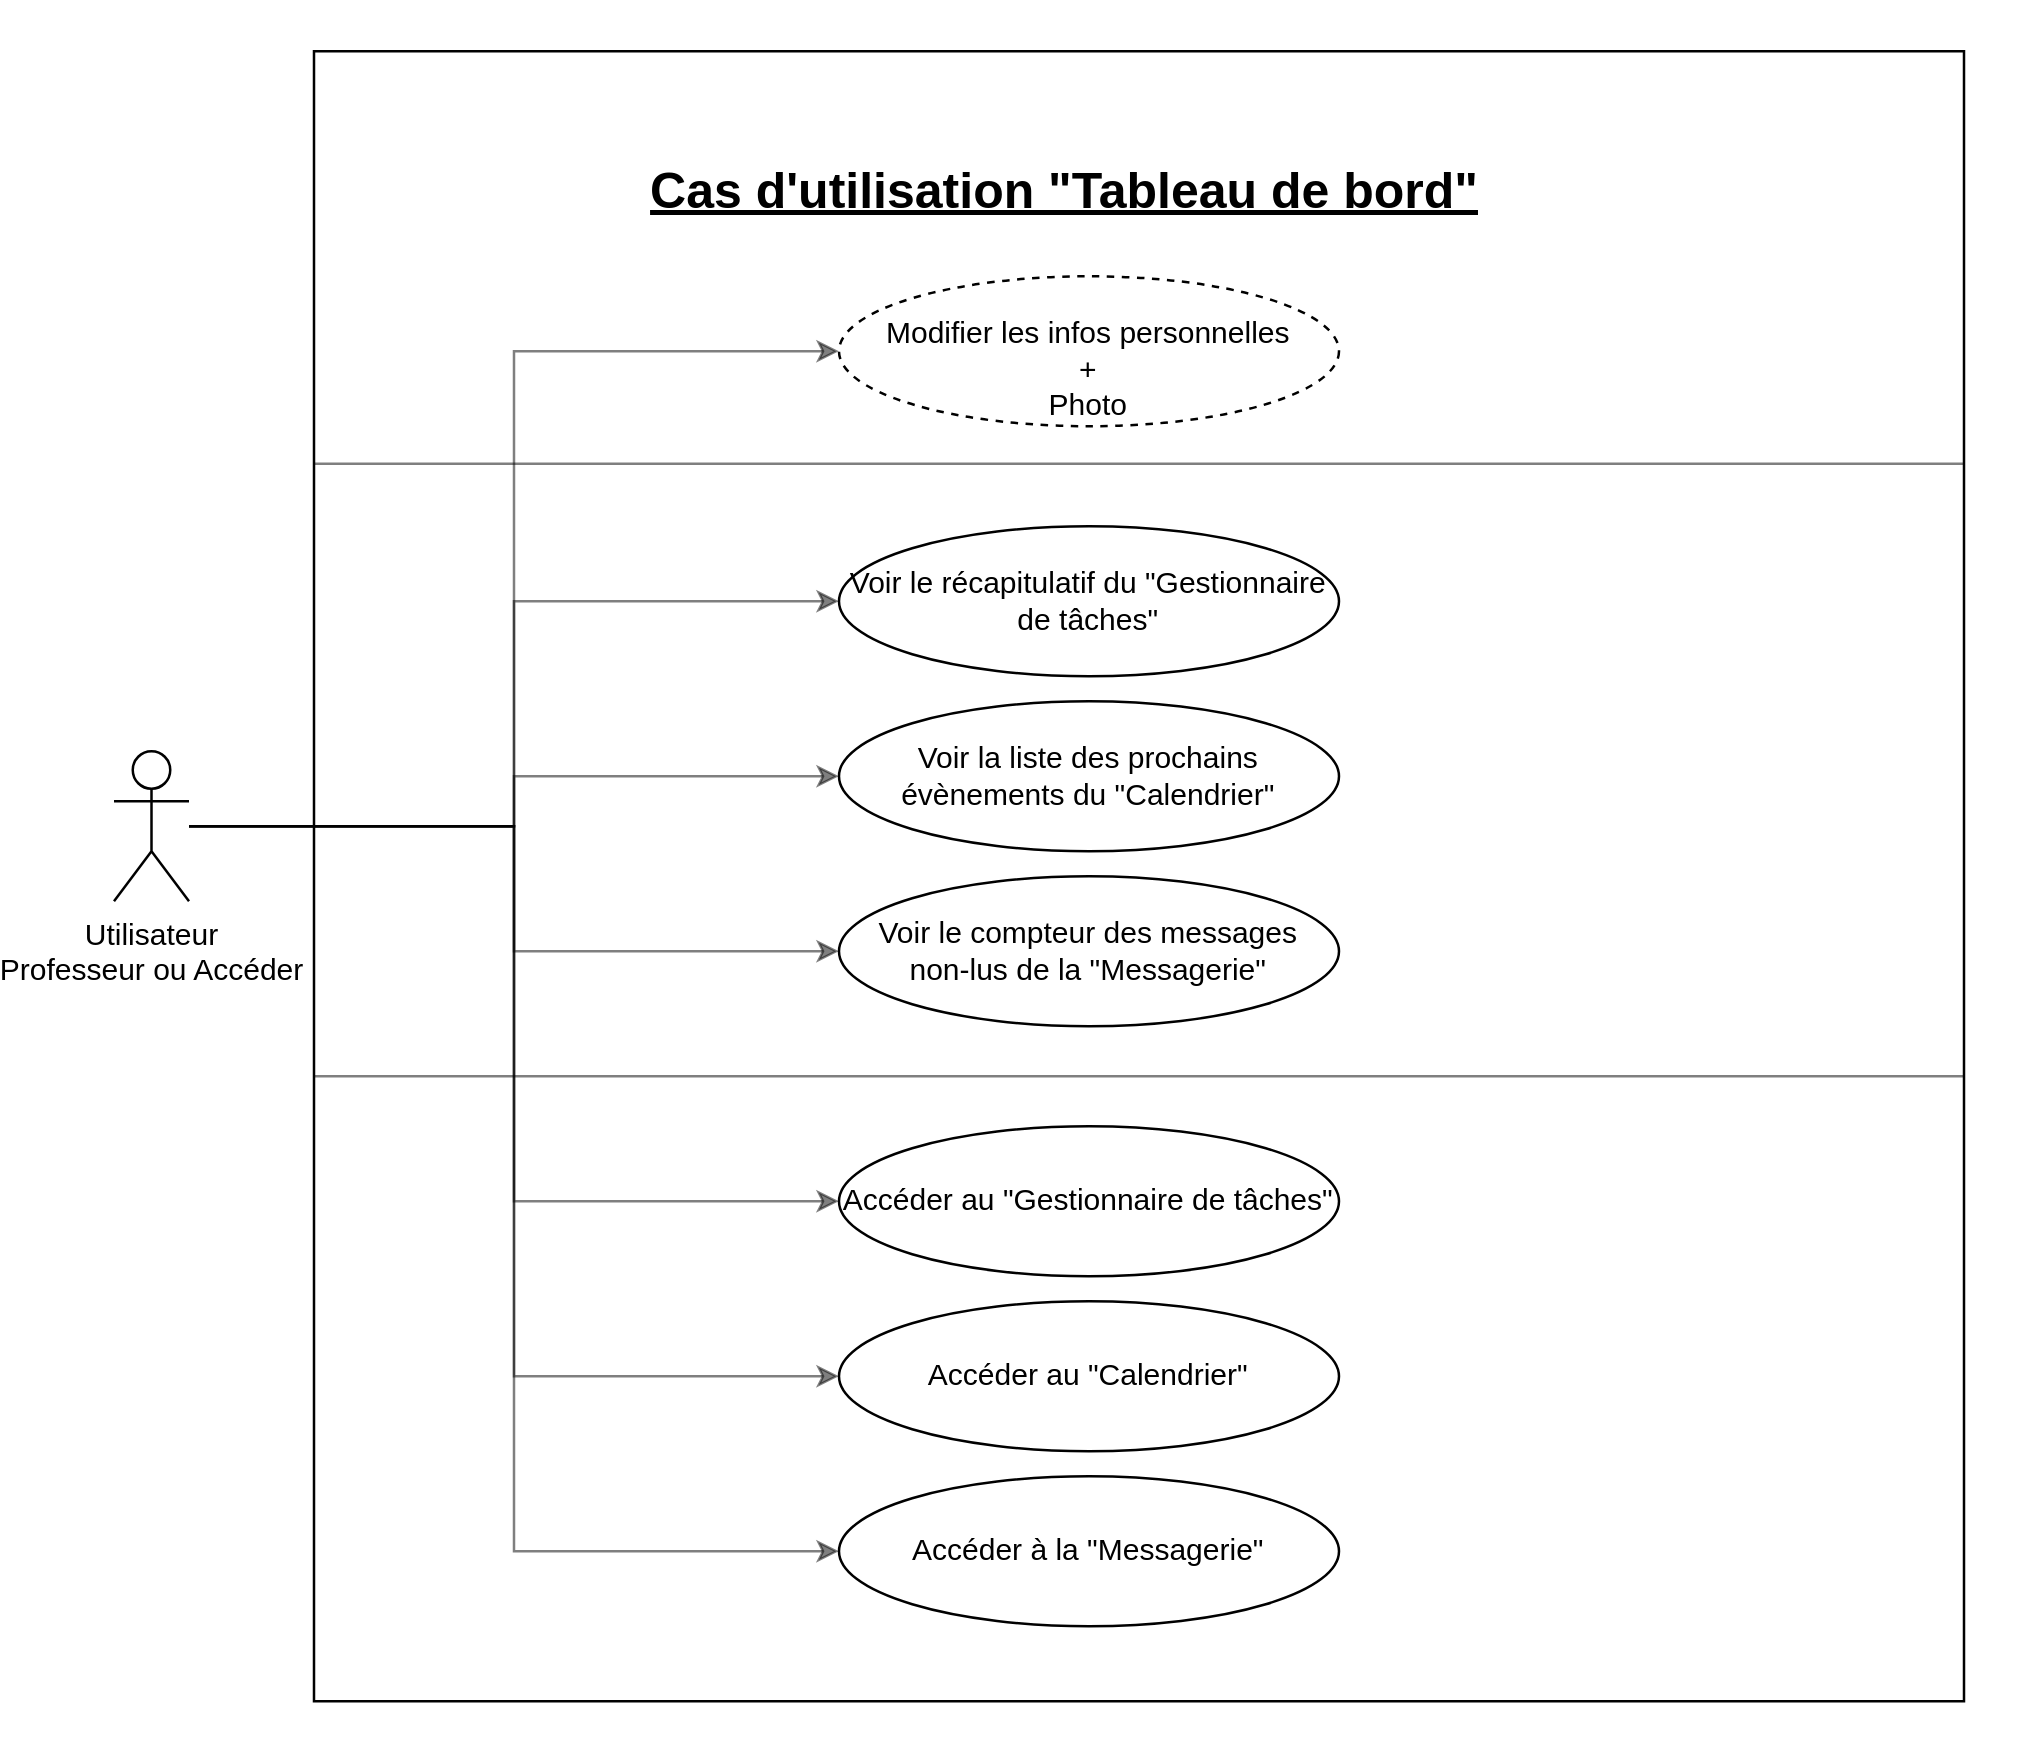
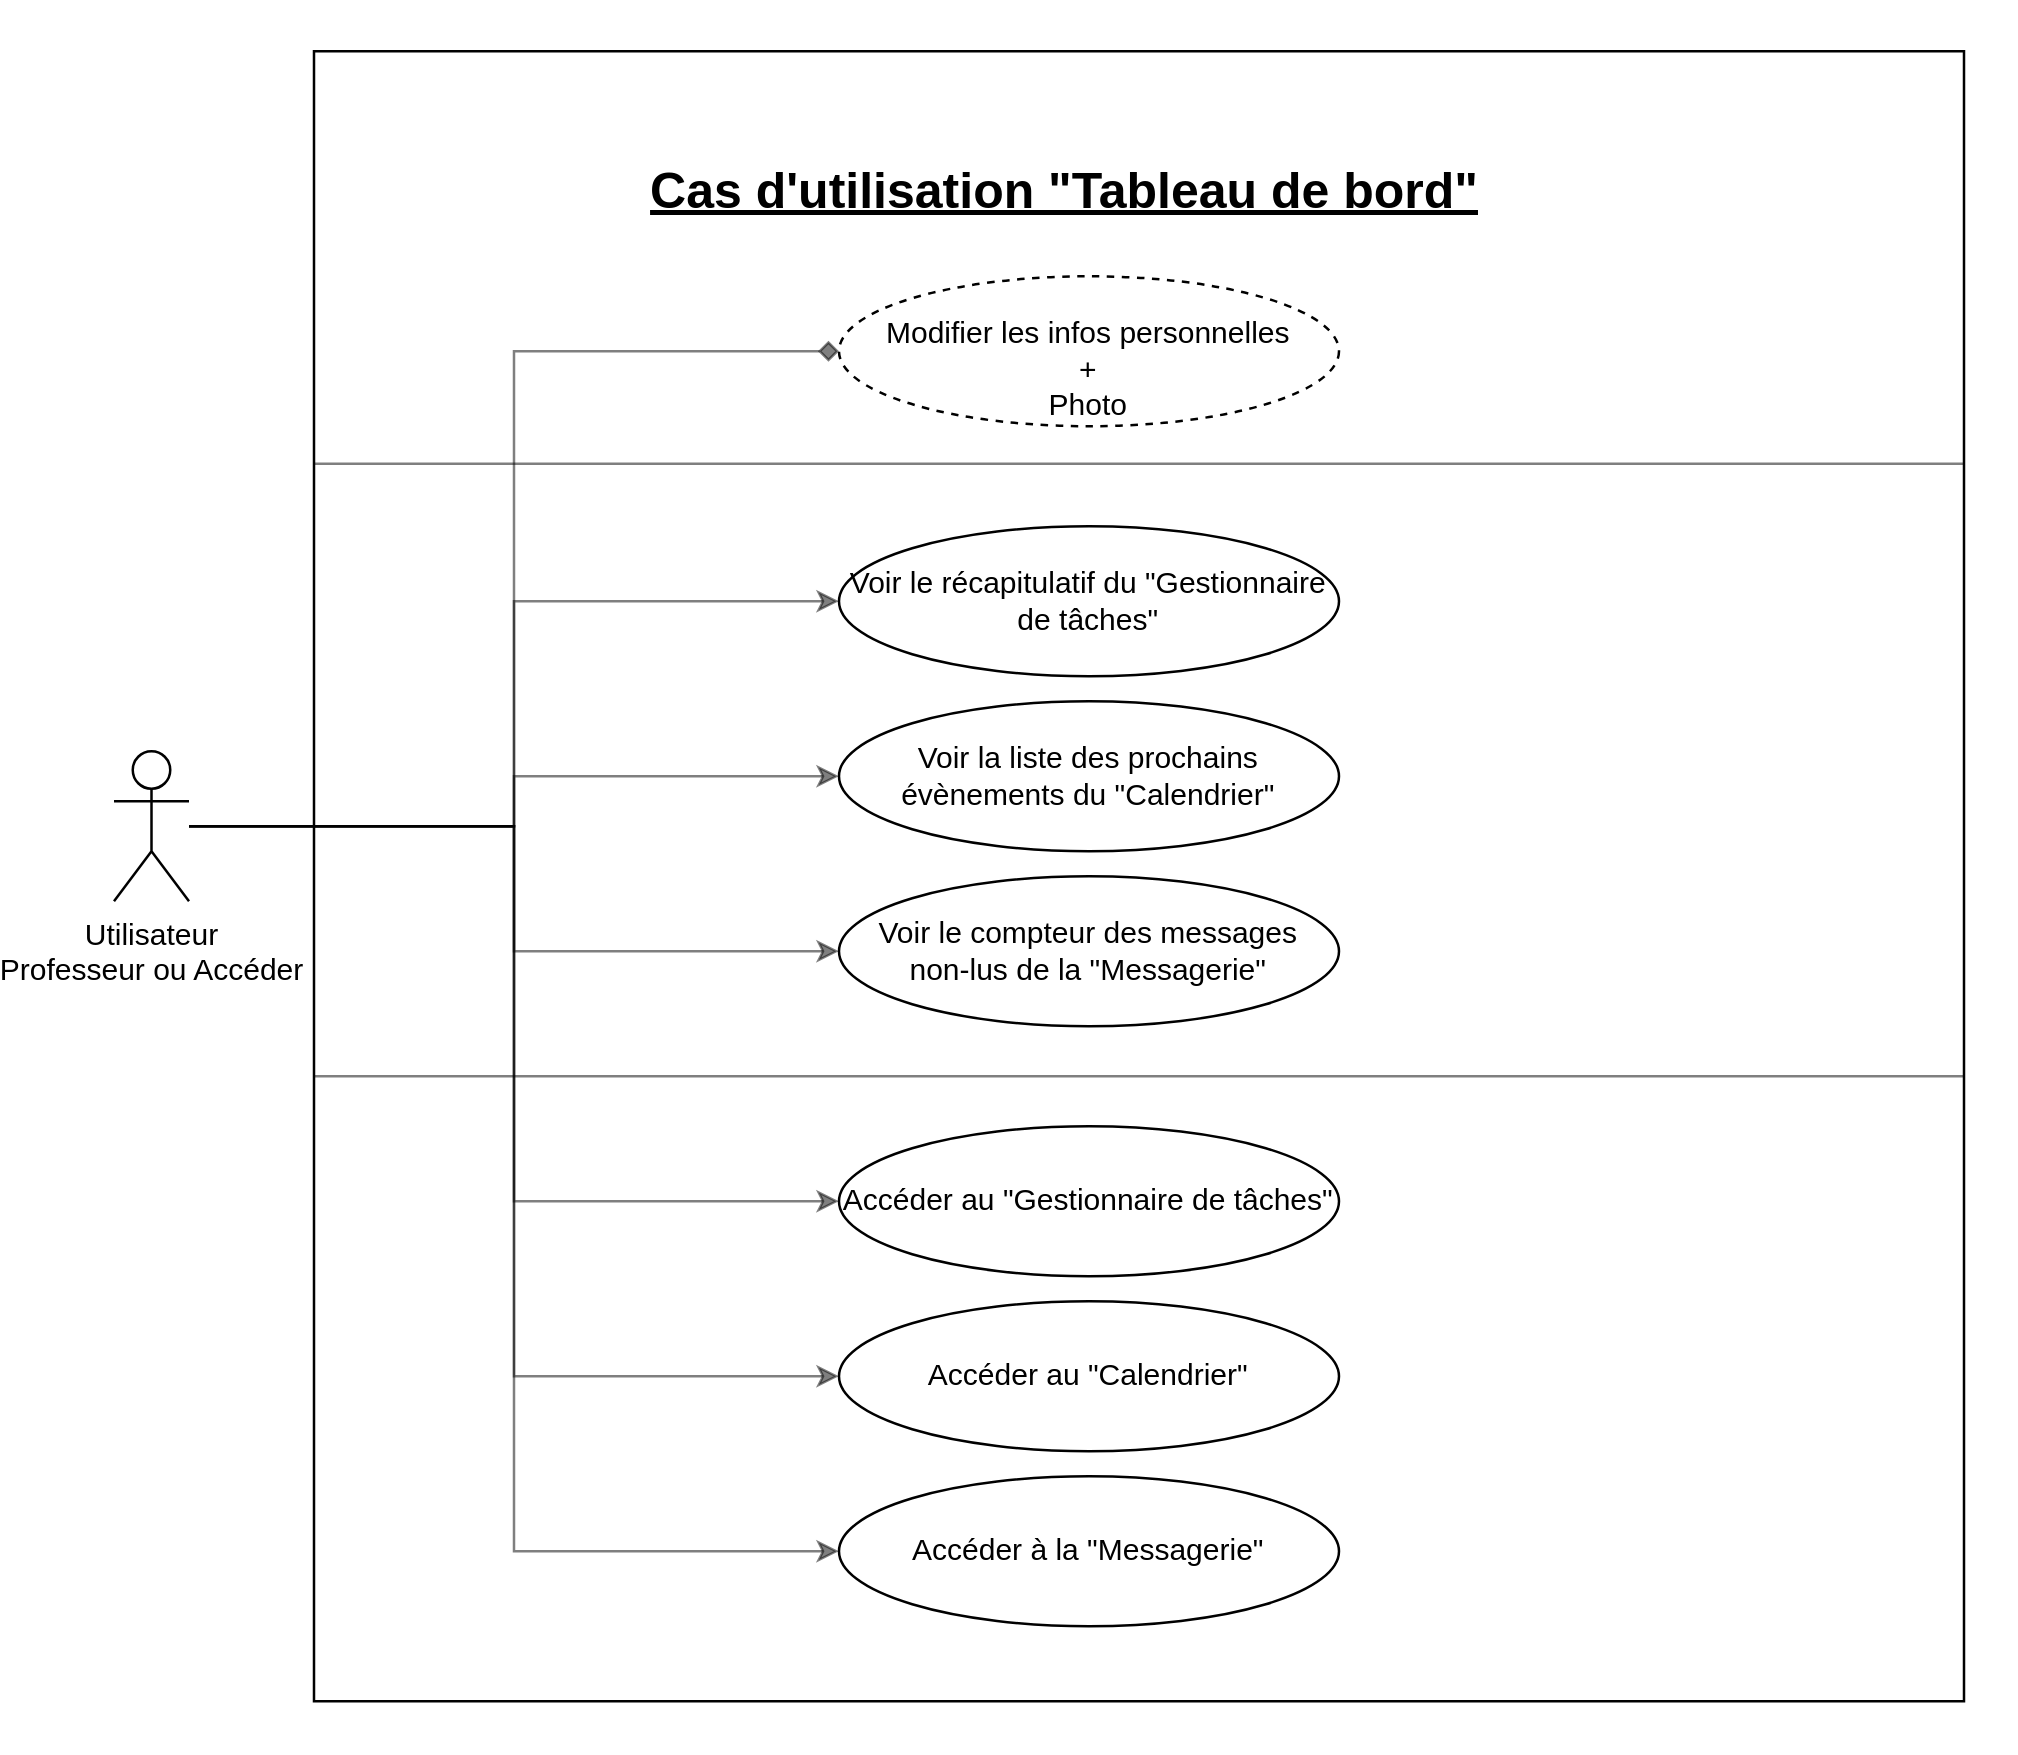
(820, 351) -> (818, 351)
